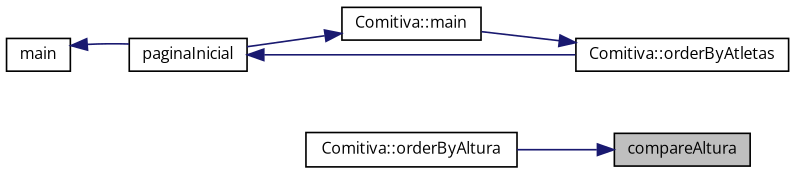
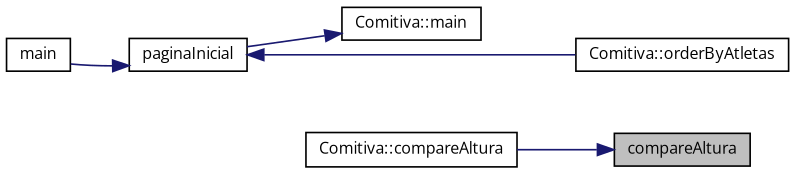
(520, 36) -> none
(108, 44) -> (92, 65)
(411, 150) -> (411, 150)
